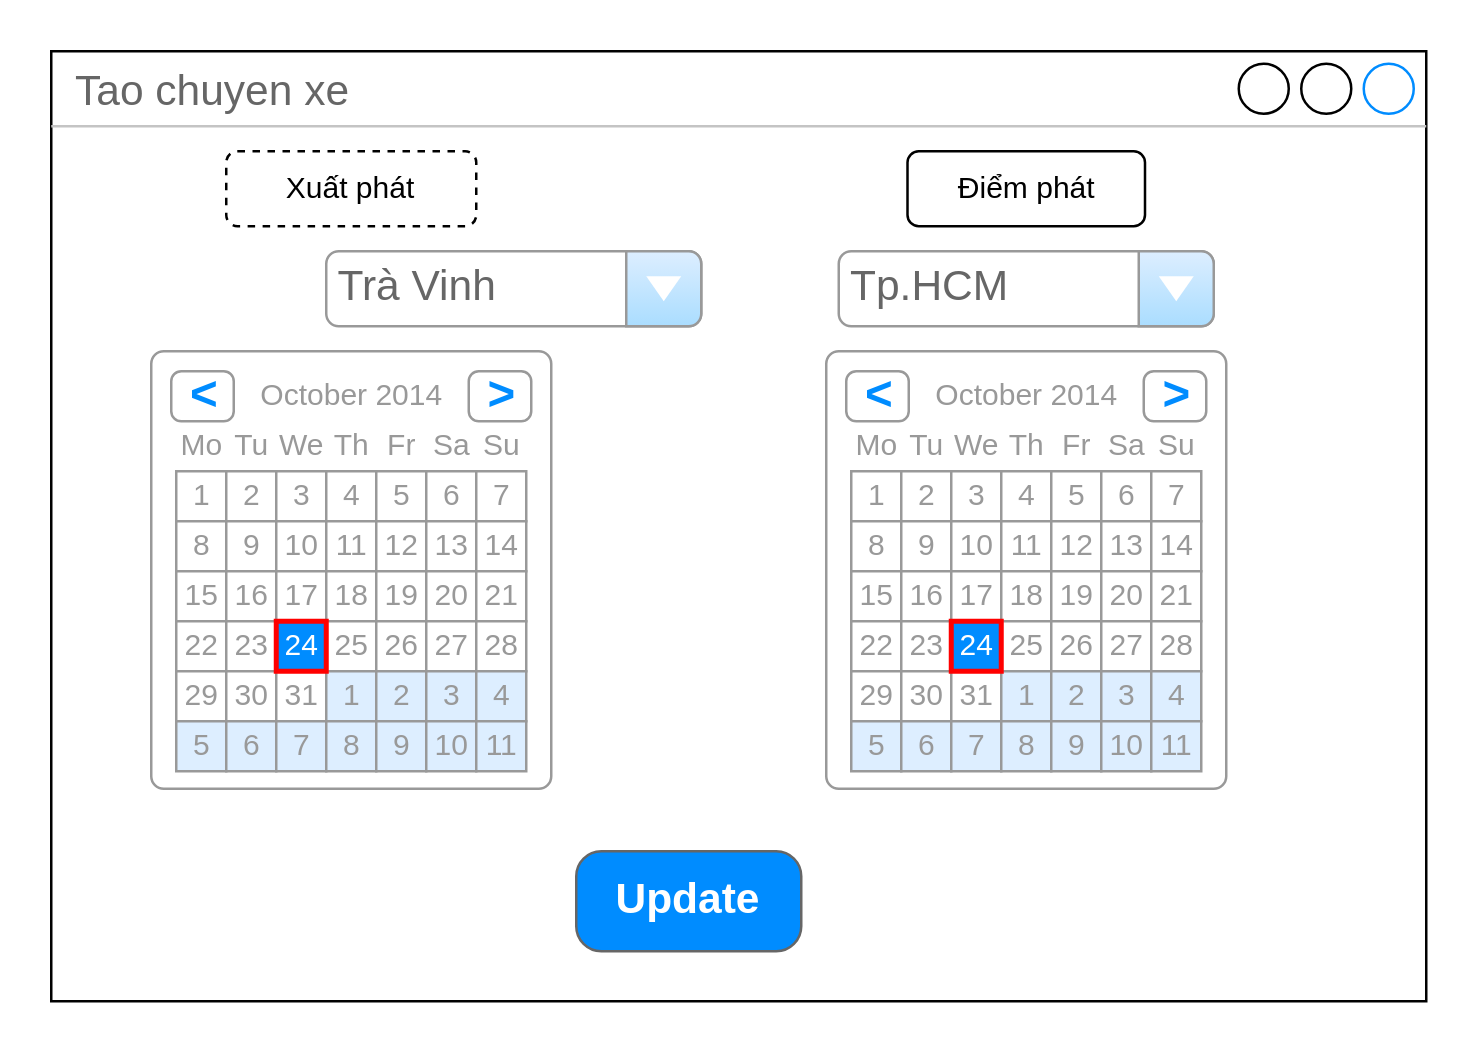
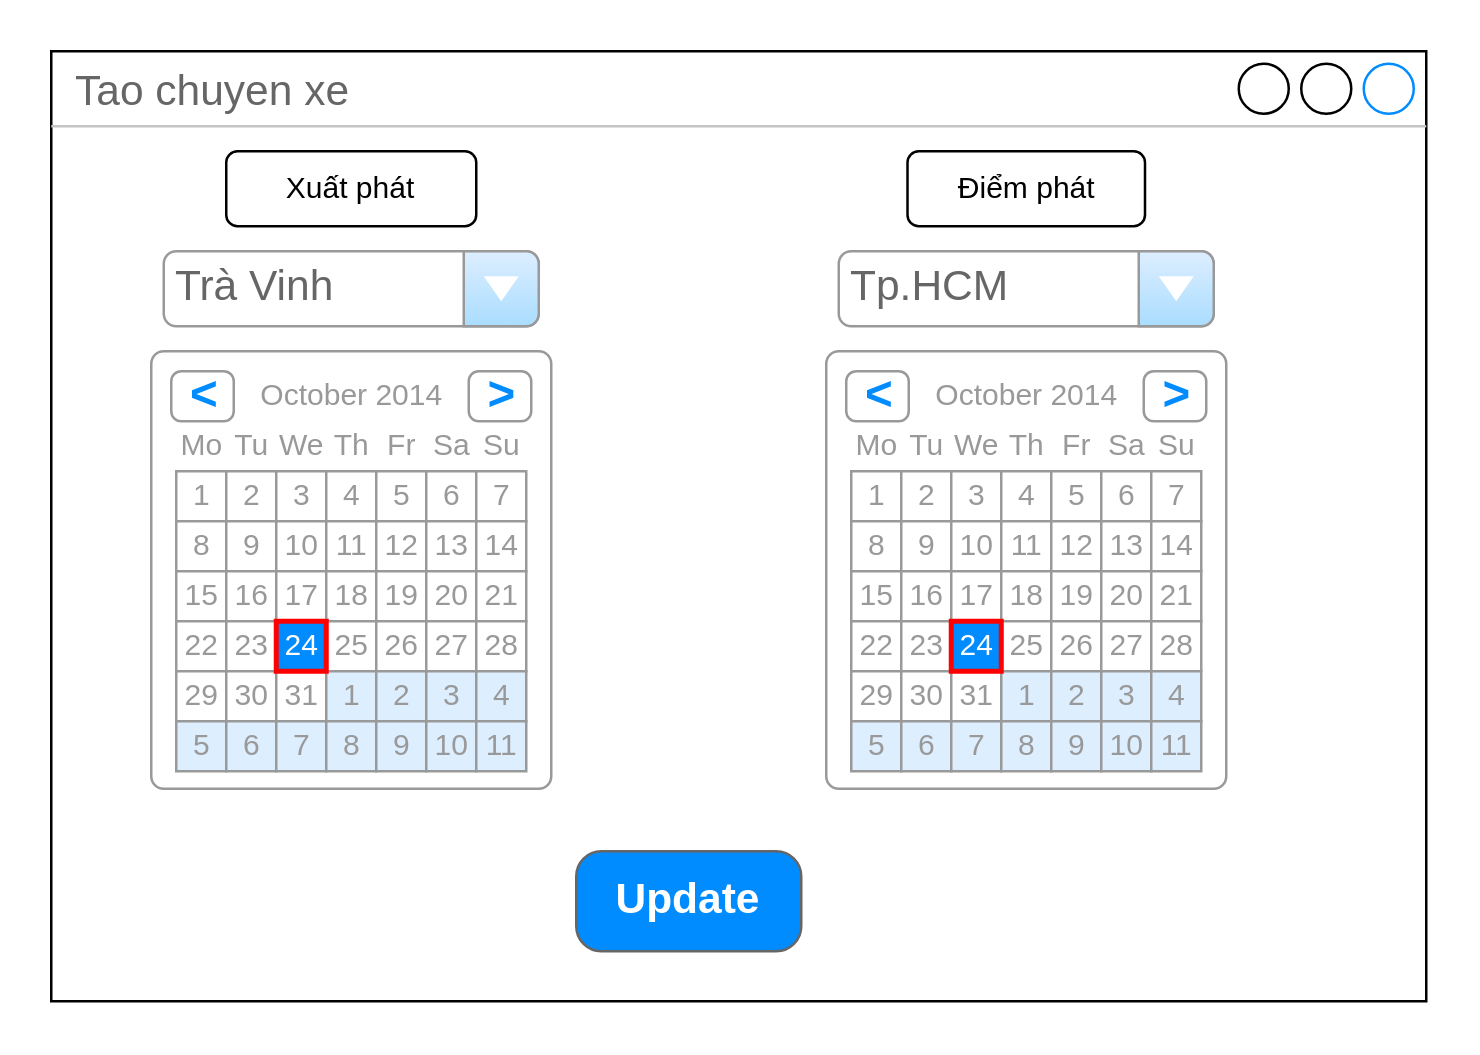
(351, 189) -> (351, 189)
(514, 289) -> (351, 289)
